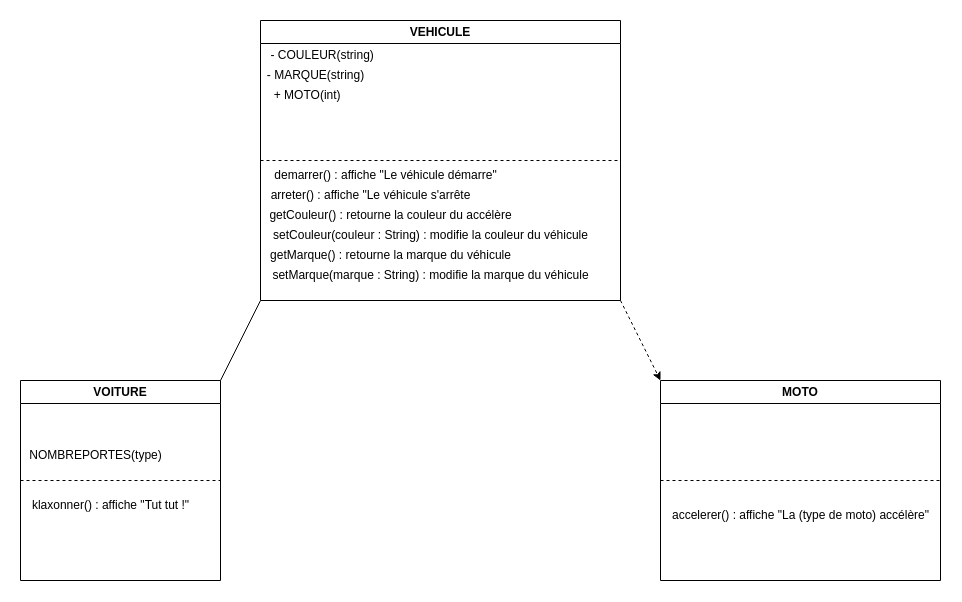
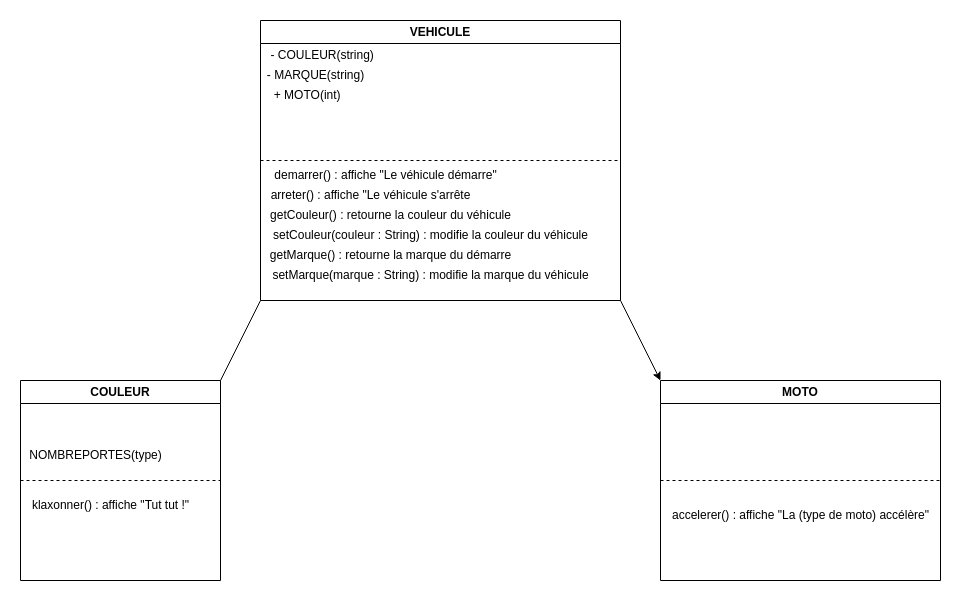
(391, 216) -> (391, 216)
(391, 256) -> (391, 256)
(639, 338) -> (639, 338)
(121, 393) -> (121, 393)
